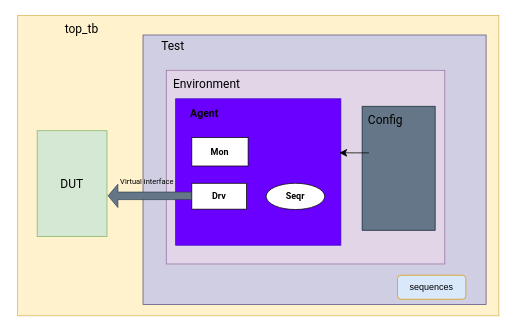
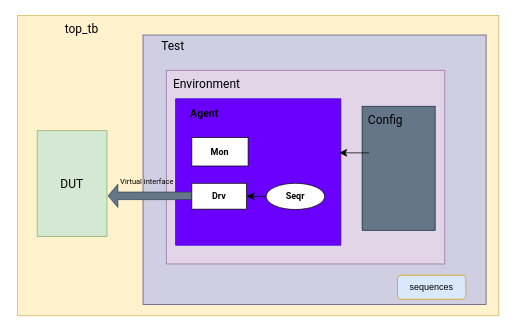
none -> (261, 196)
